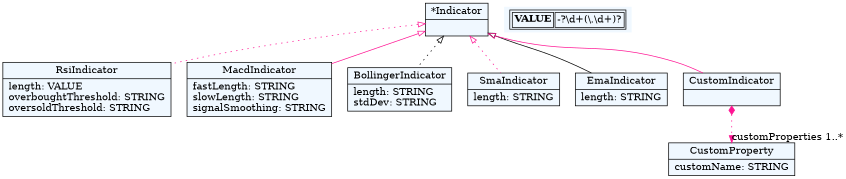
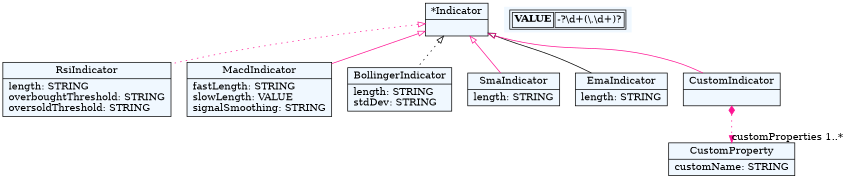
(488, 57) -> (488, 57)
(46, 87) -> (49, 87)
(246, 97) -> (243, 97)
